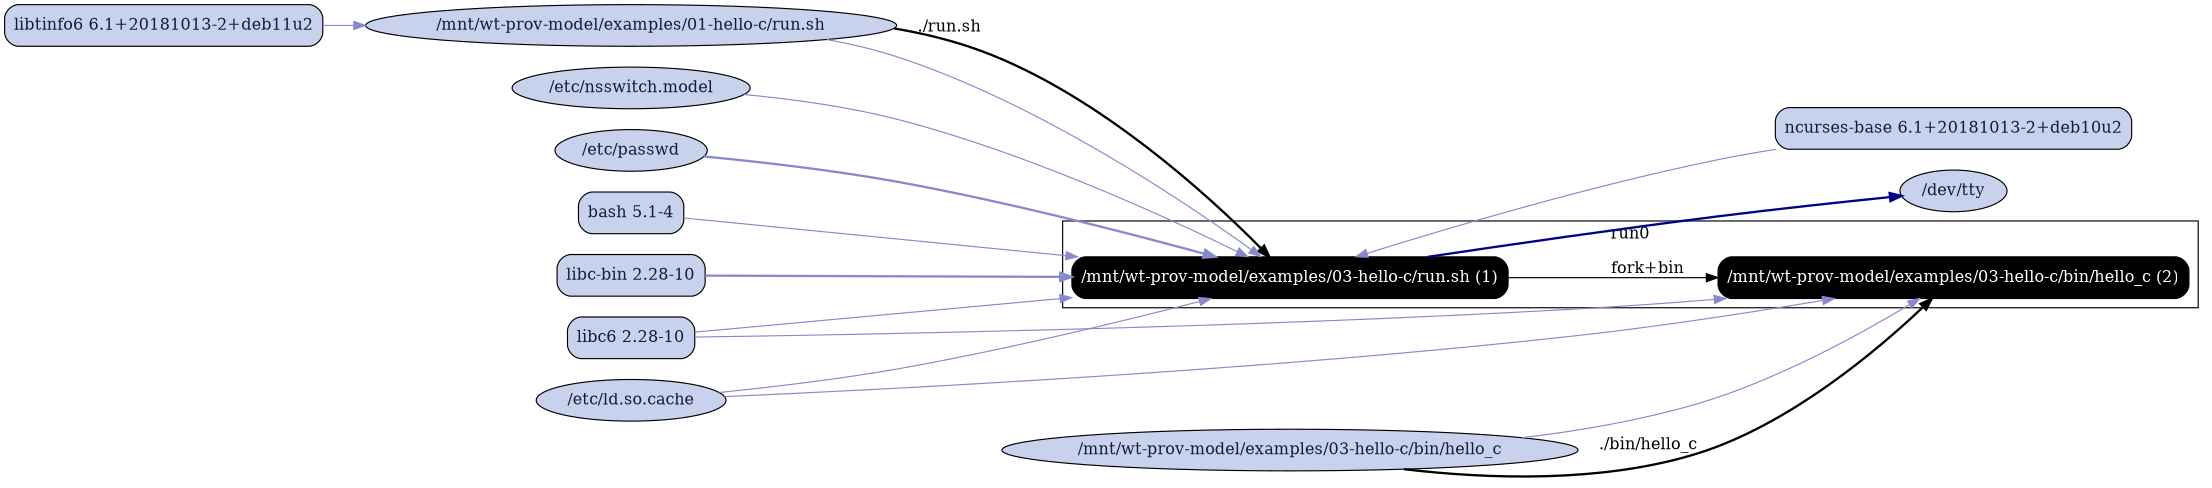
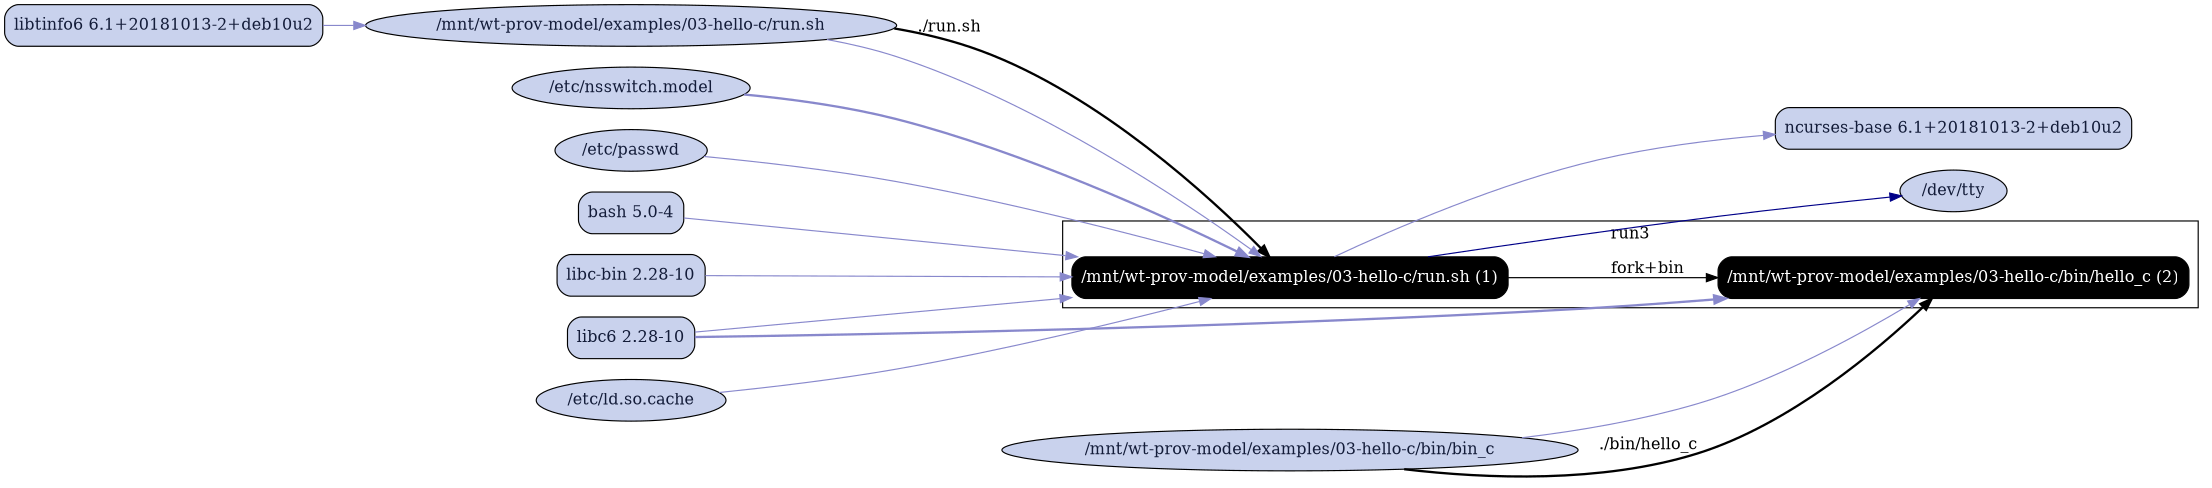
(164, 25) -> (164, 25)
(631, 25) -> (631, 25)
(997, 150) -> (997, 150)
(956, 193) -> (956, 193)
(1570, 195) -> (1543, 175)
(631, 213) -> (631, 213)
(1624, 229) -> (1624, 229)
(1630, 234) -> (1630, 234)
(883, 276) -> (883, 276)
(1205, 325) -> (1205, 325)
(1275, 364) -> none
(1290, 450) -> (1290, 450)
